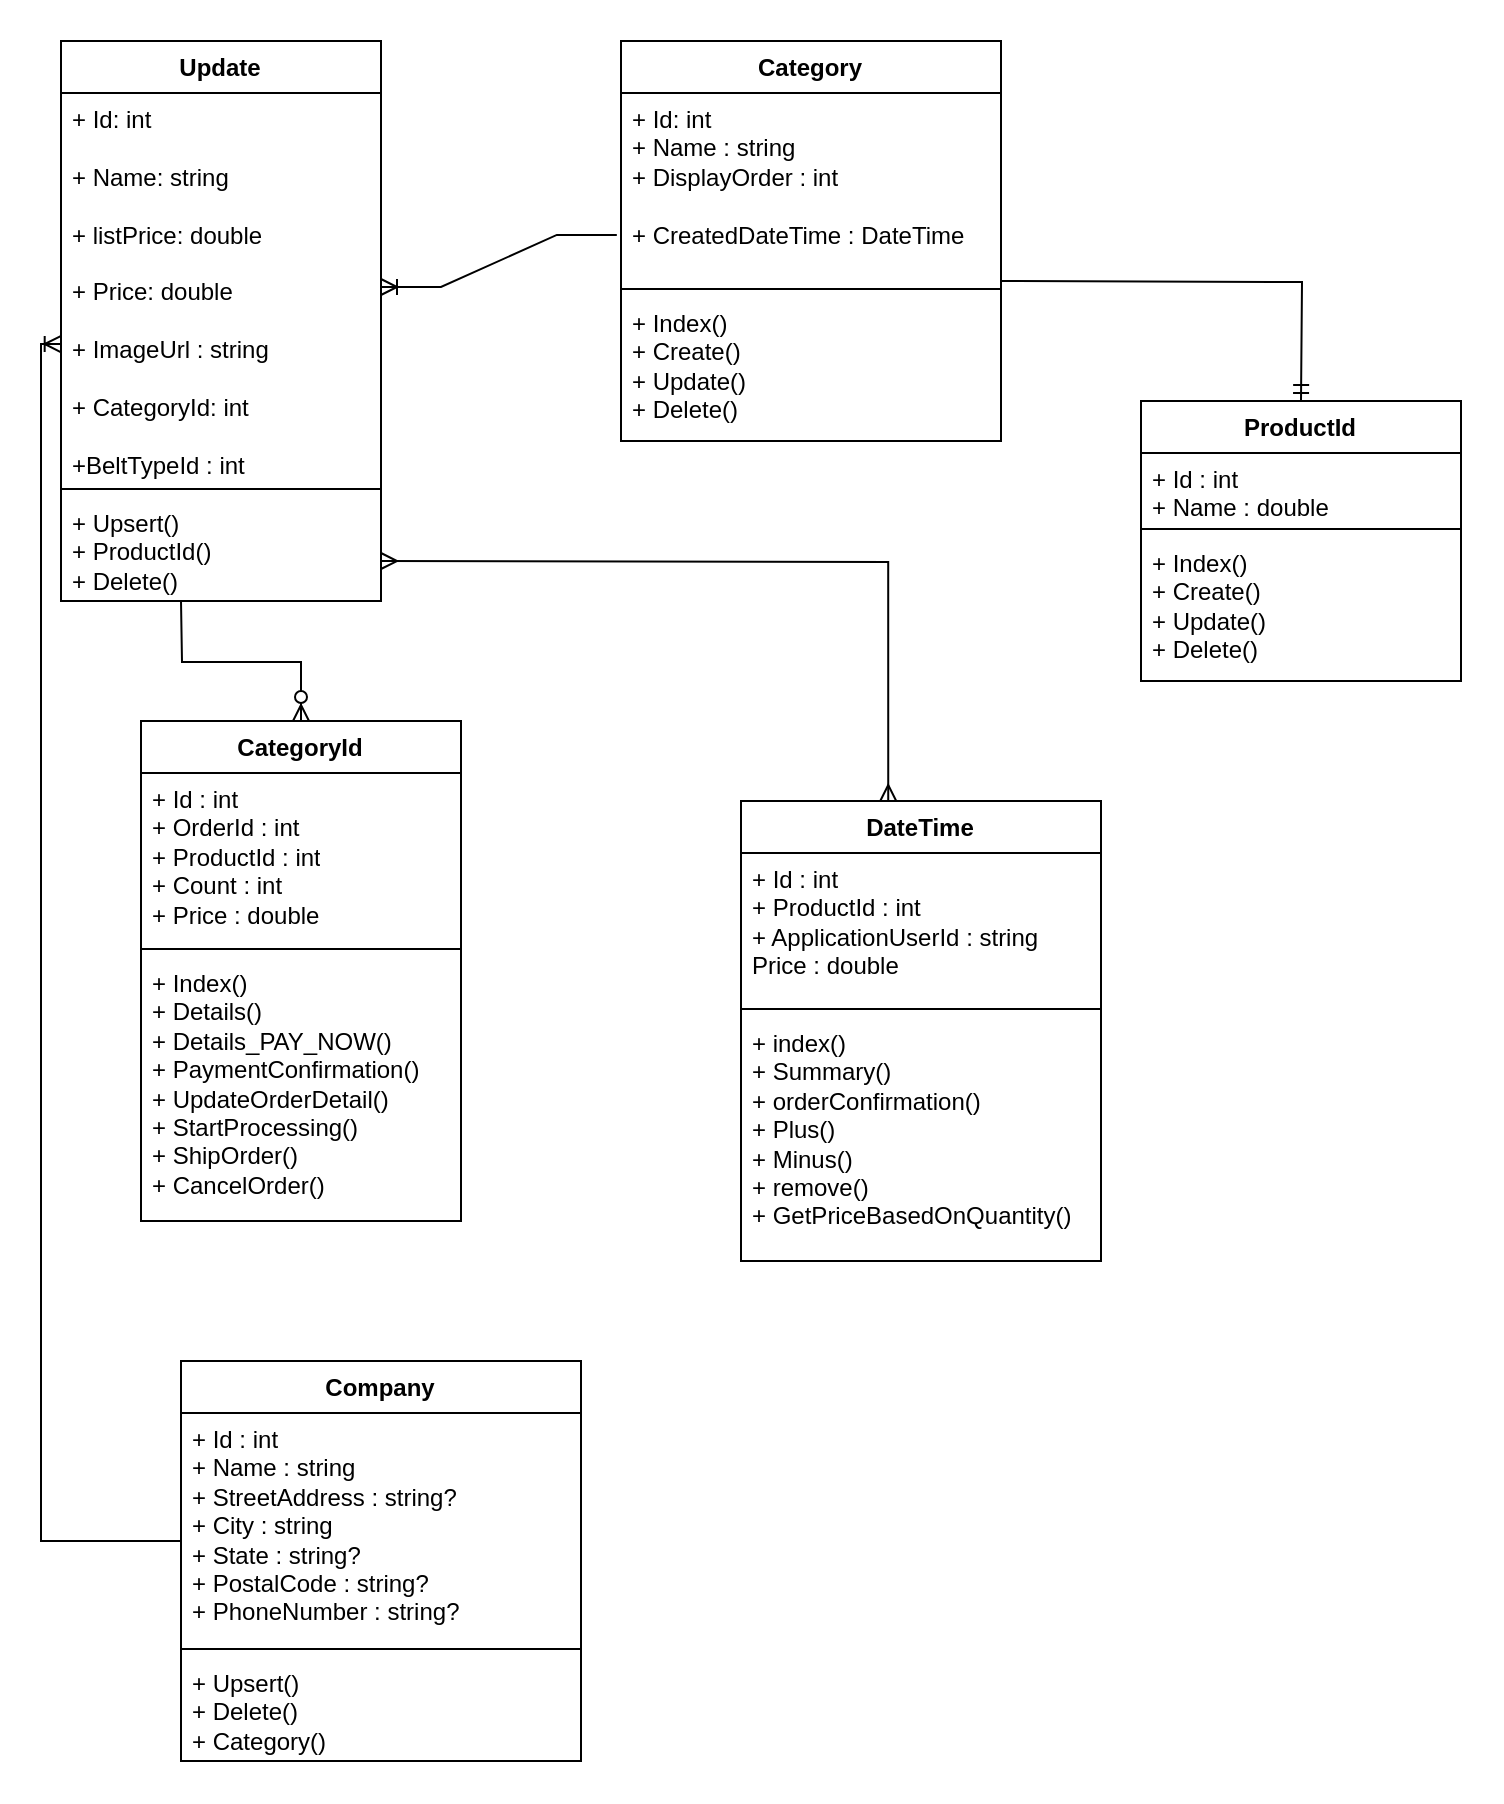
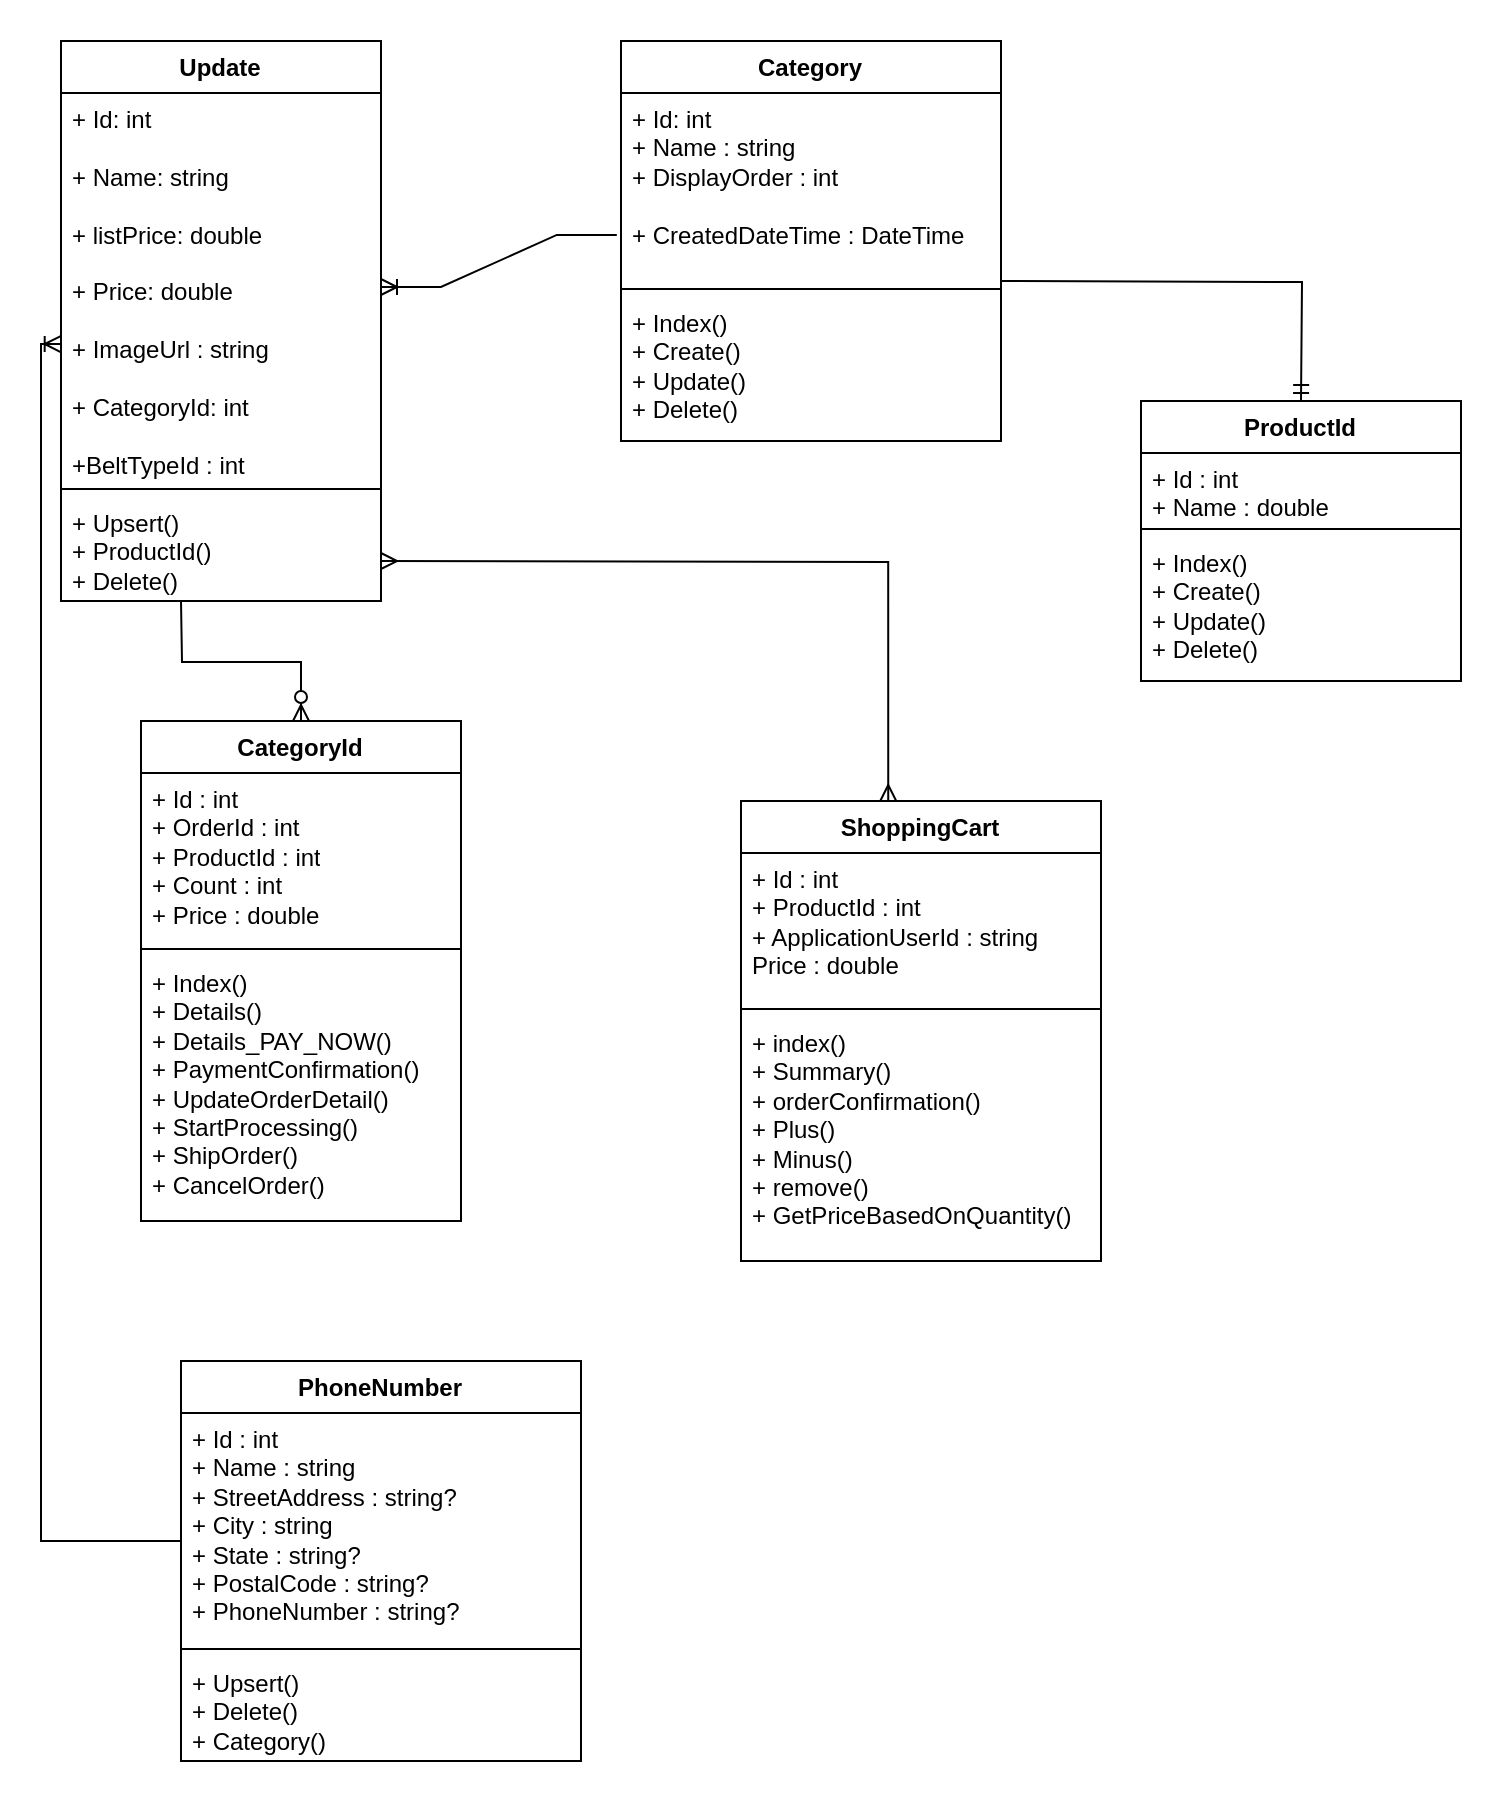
(921, 829) -> (921, 829)
(381, 1389) -> (381, 1389)
